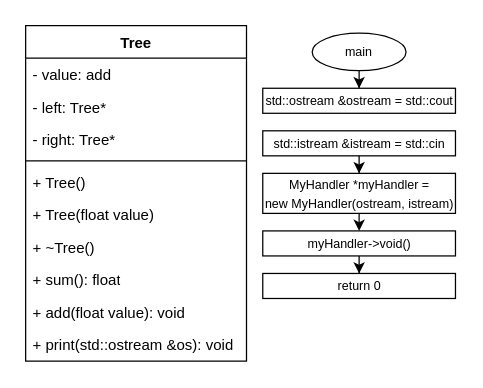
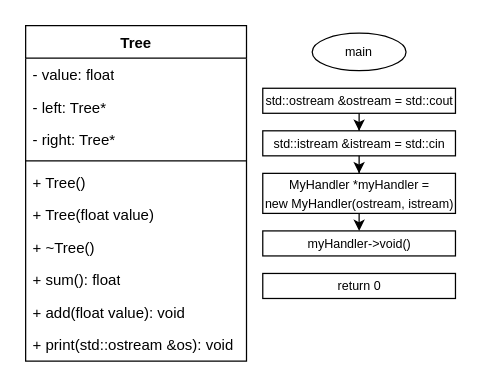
(76, 76) -> (82, 76)
(359, 79) -> none
none -> (359, 122)
(359, 265) -> none
